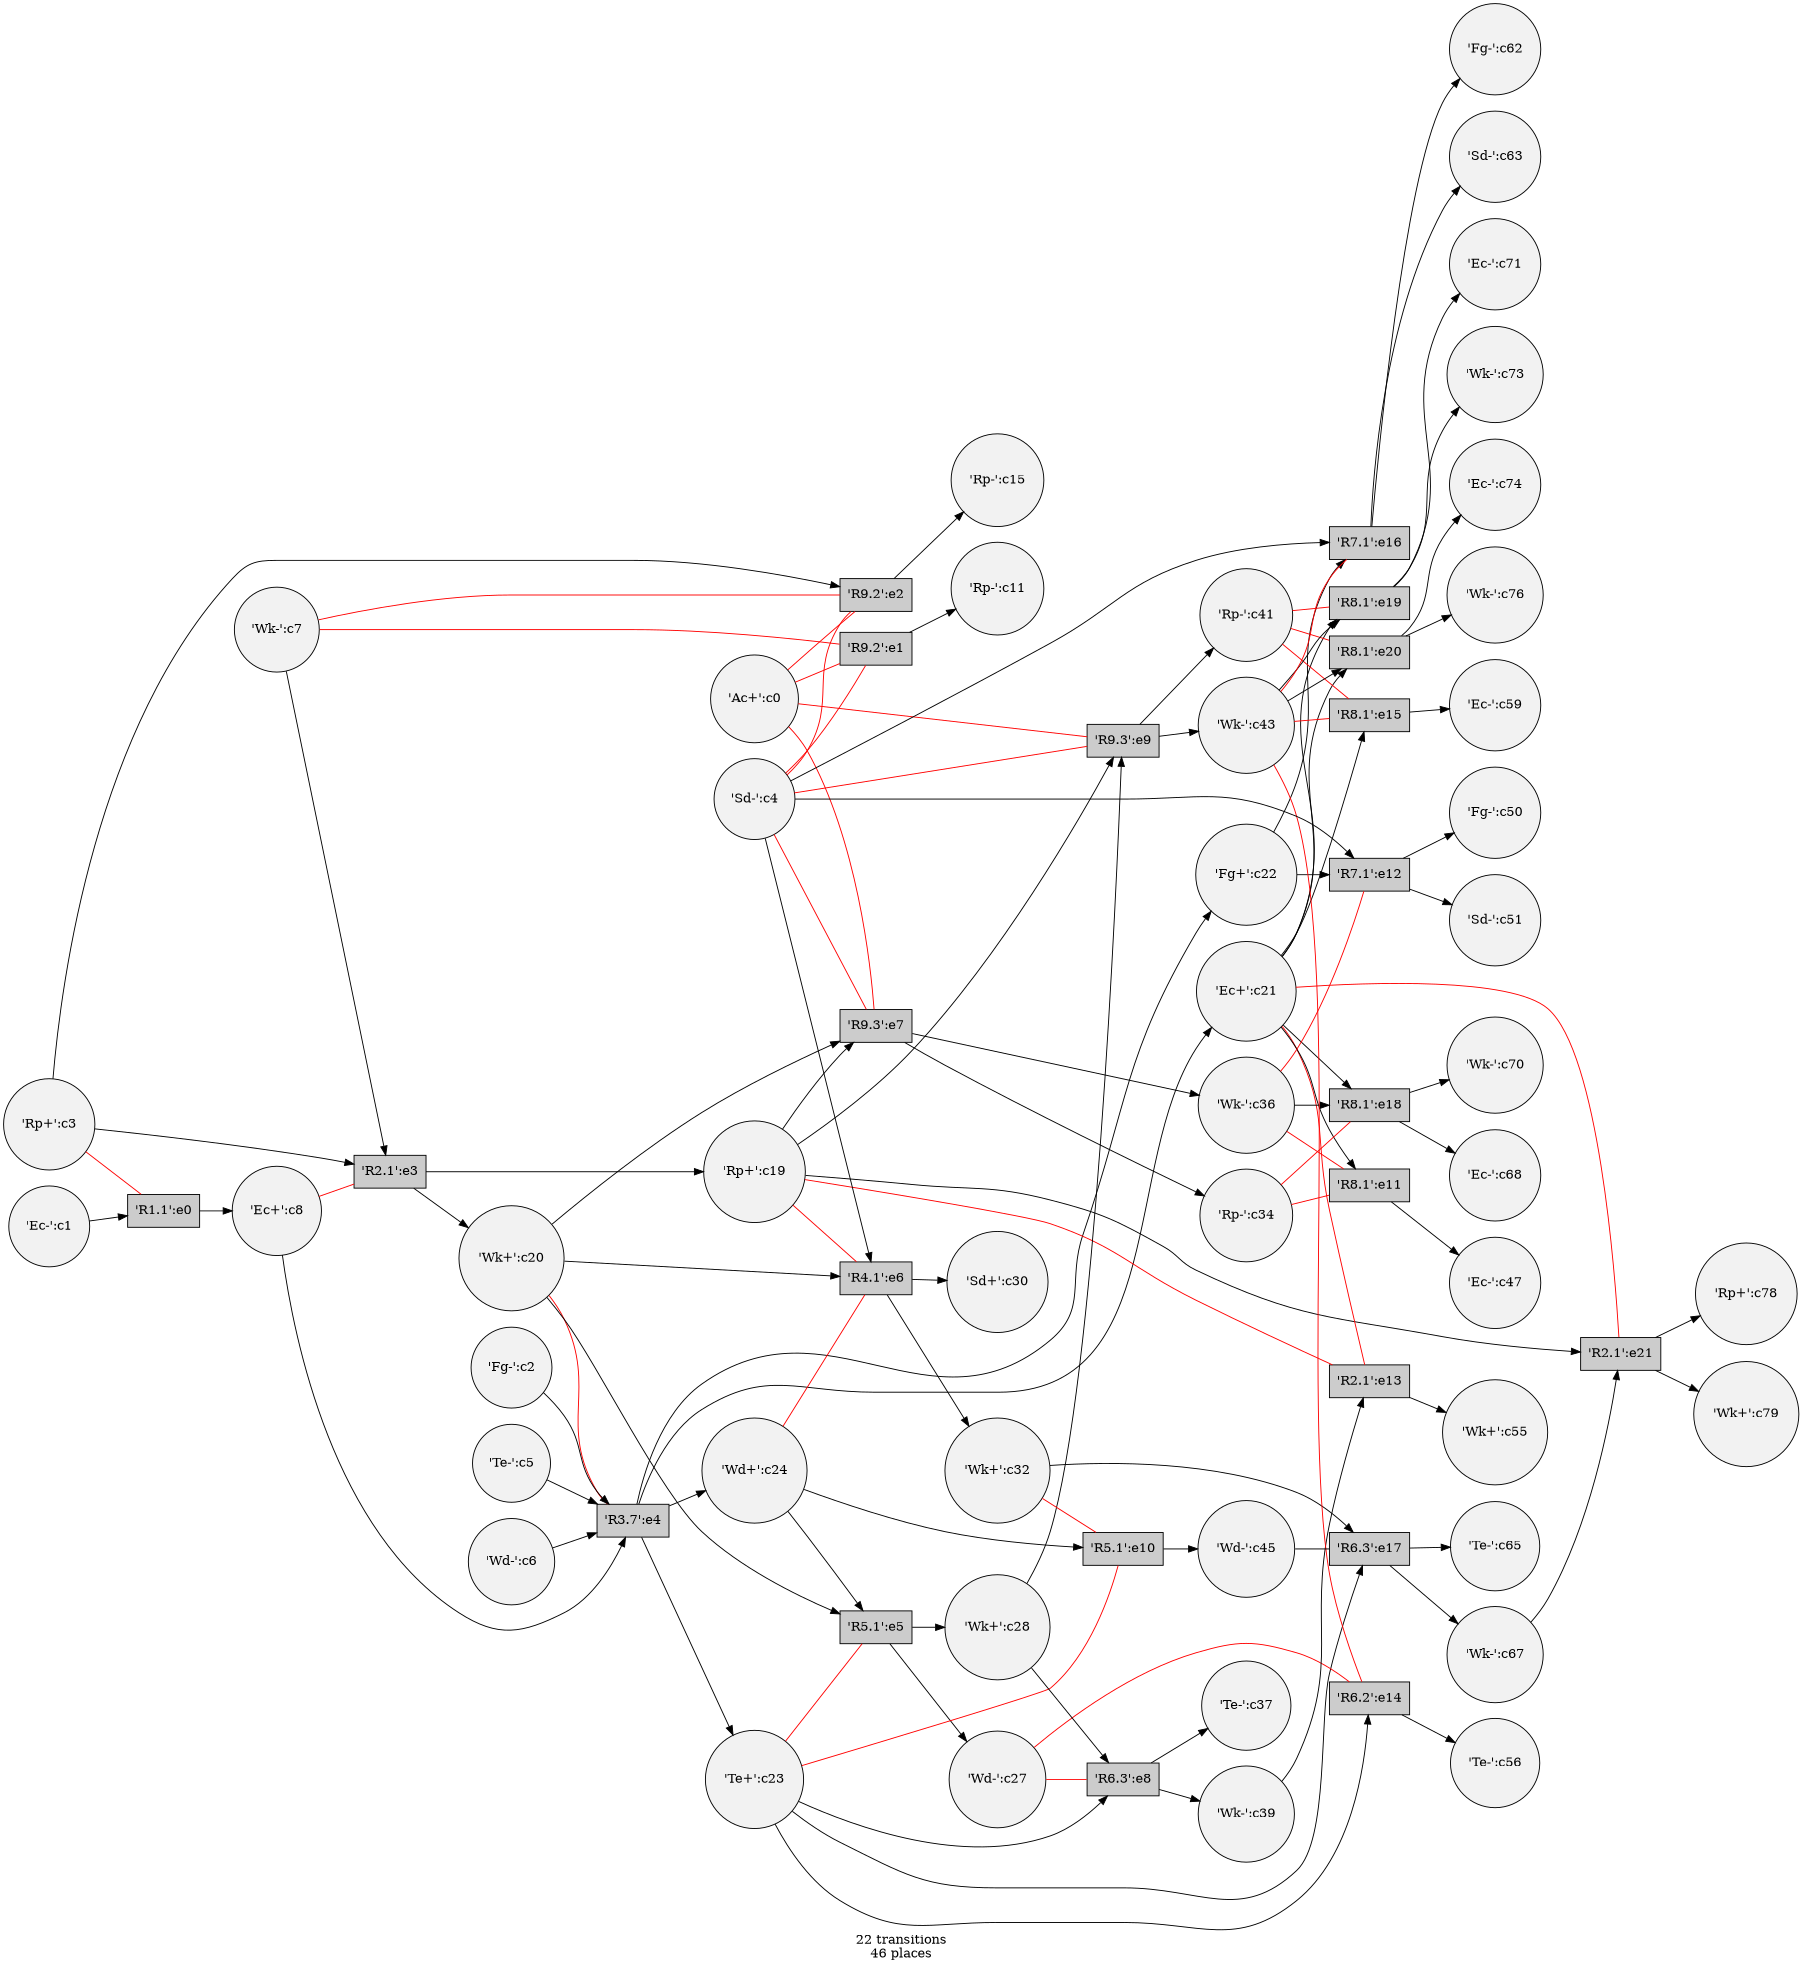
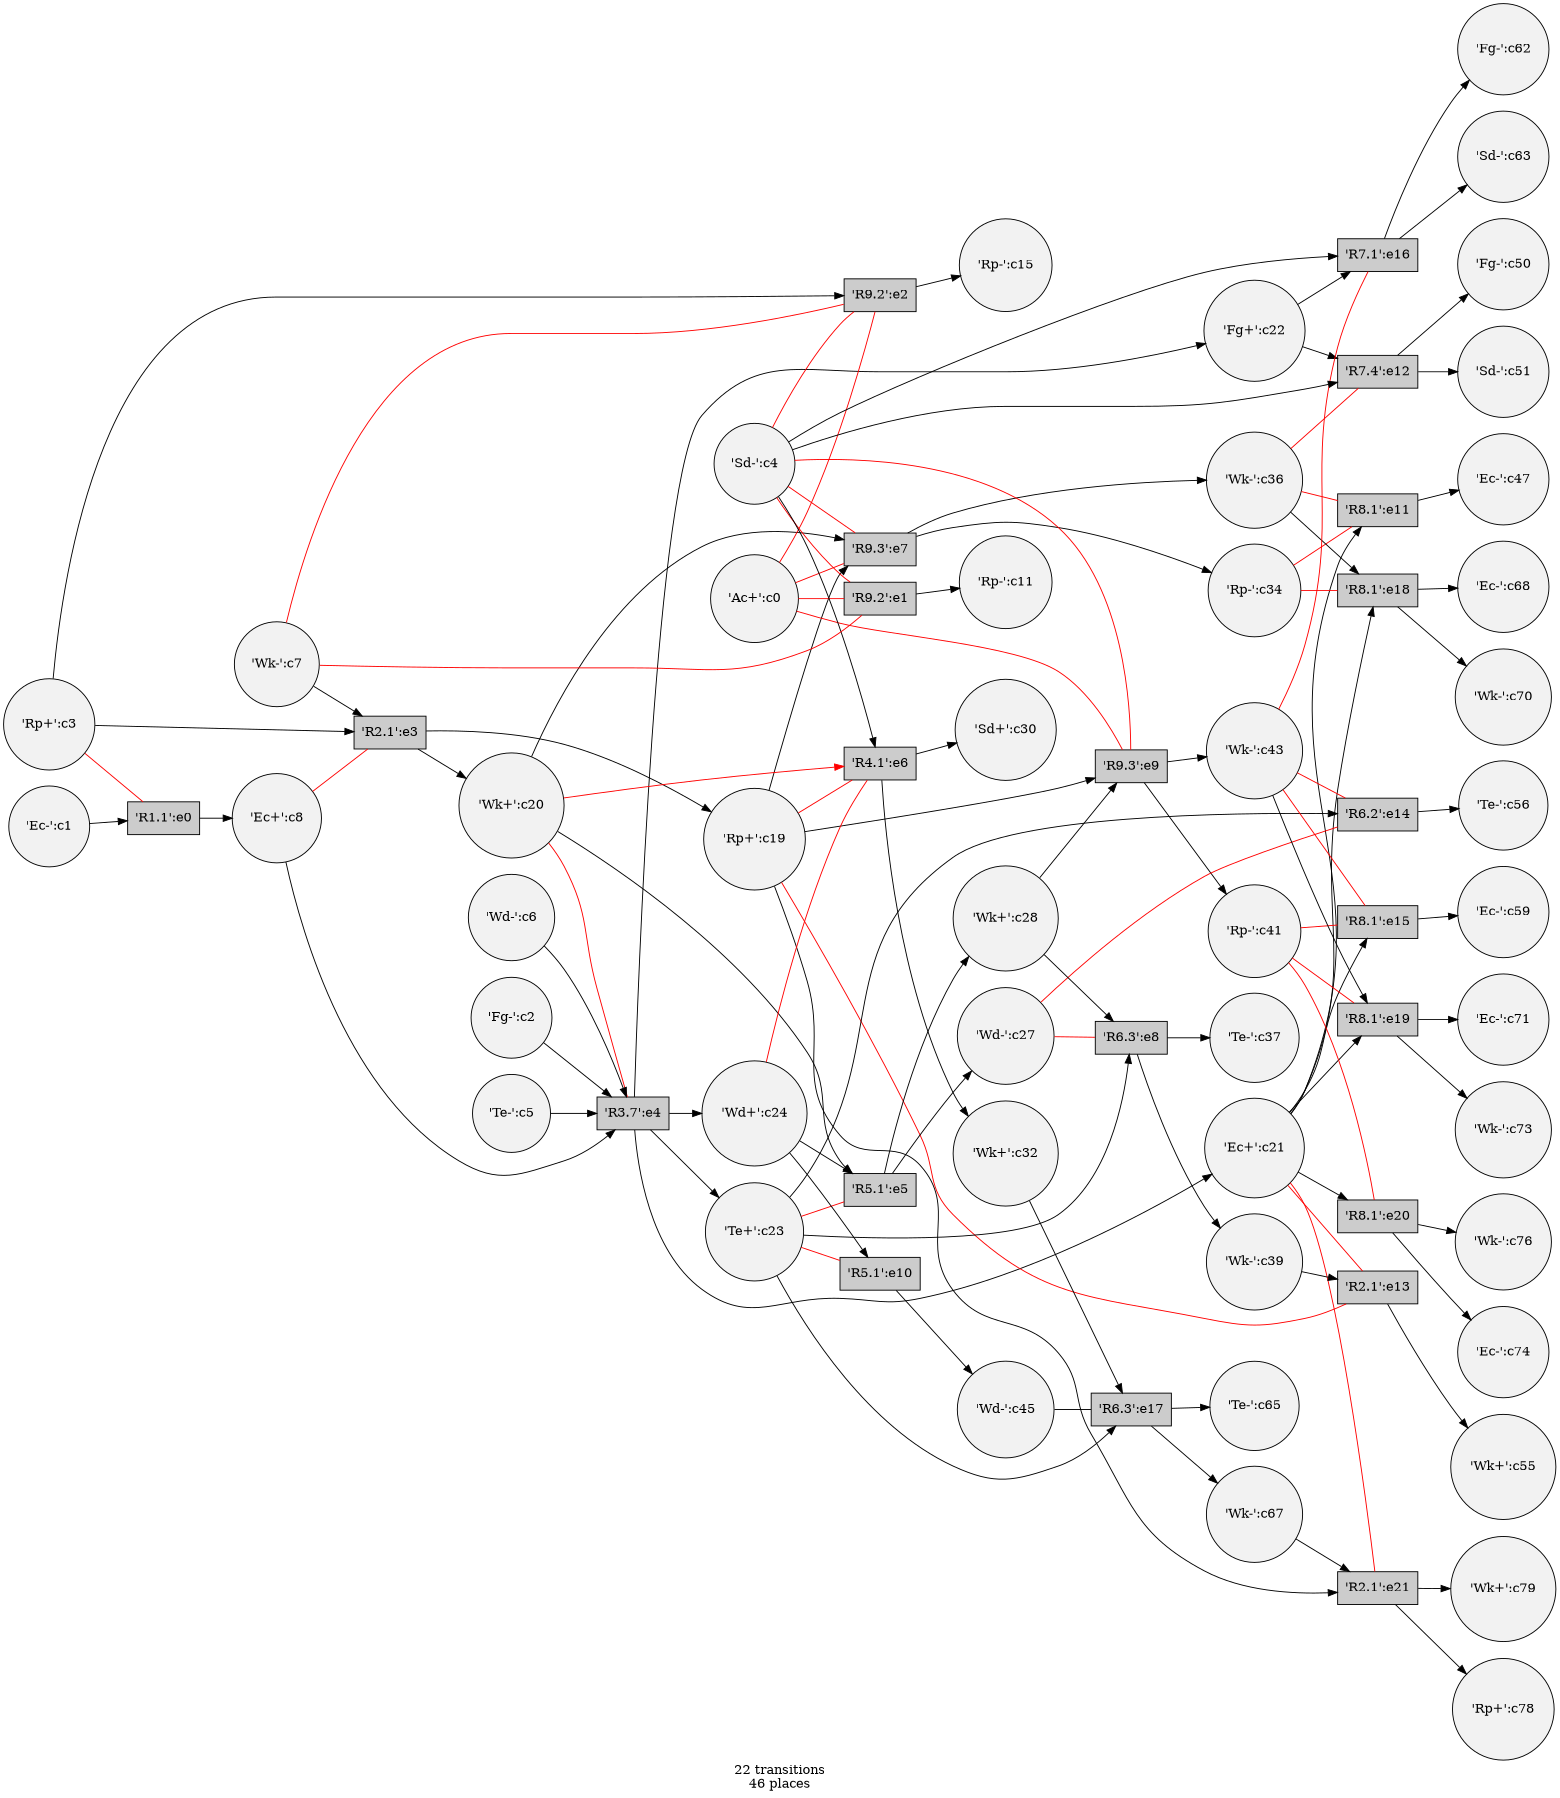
(1314, 685) -> none
(1369, 875) -> (1378, 372)
(697, 1269) -> (699, 780)
(1069, 1515) -> none
